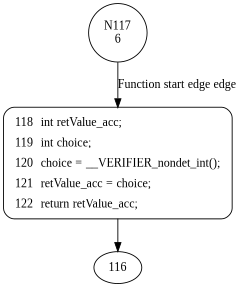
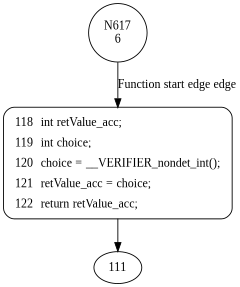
(118, 33) -> (118, 33)
(118, 268) -> (118, 268)
